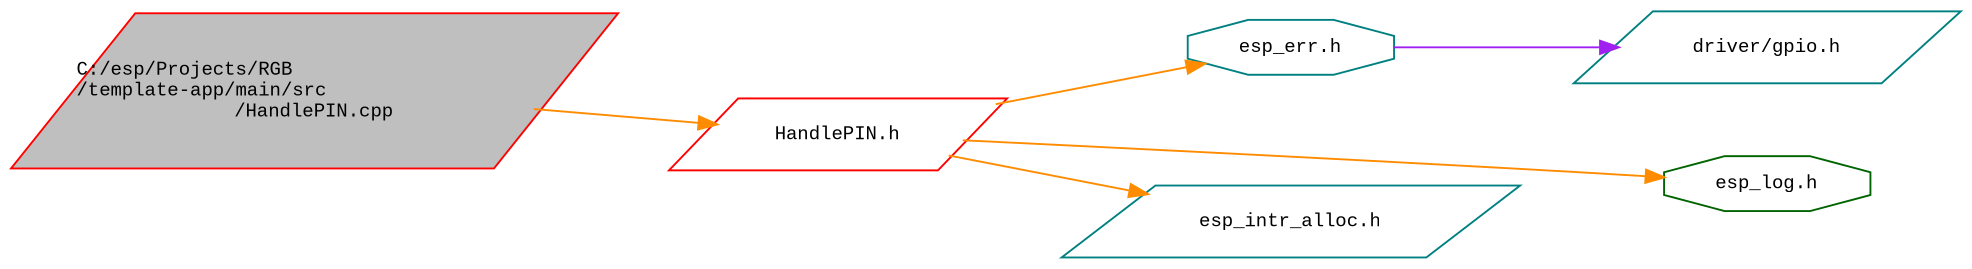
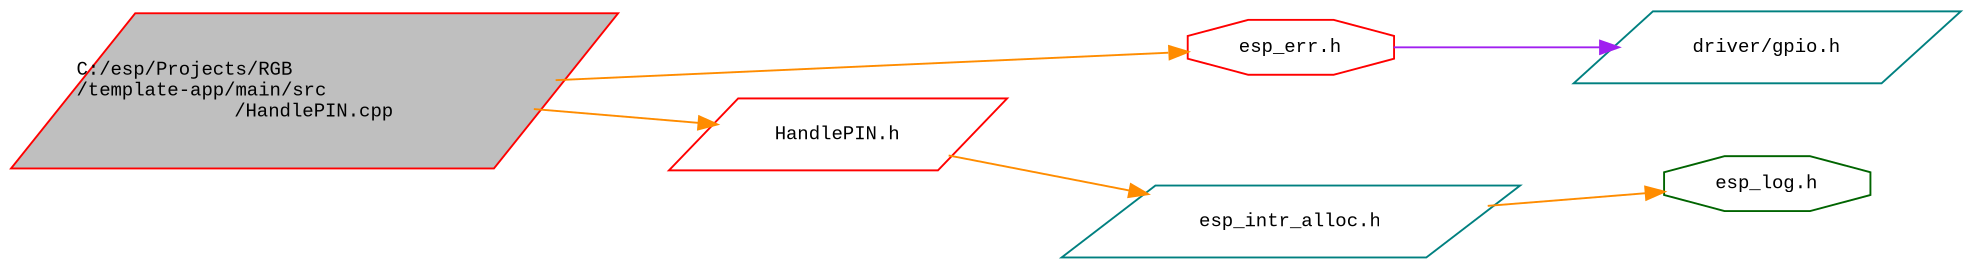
(1291, 47) -> (1291, 47)
(1091, 86) -> (862, 66)
(1304, 157) -> (1567, 200)
